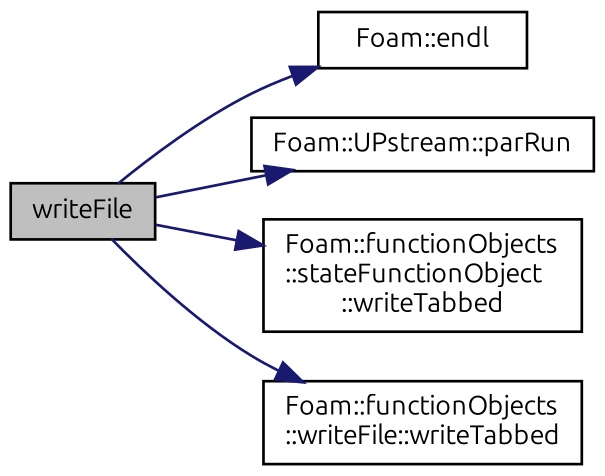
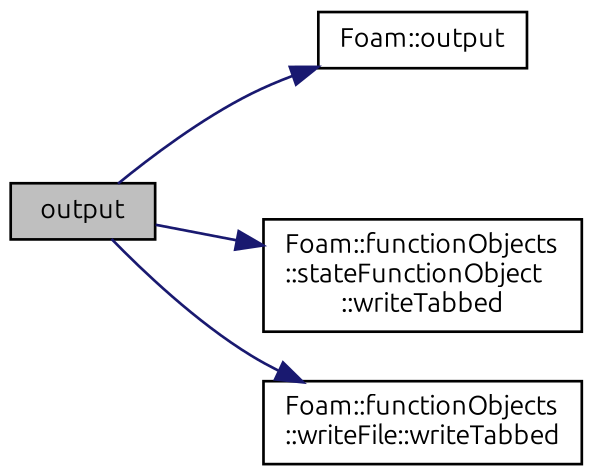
(423, 40) -> (423, 40)
(423, 144) -> none
(83, 211) -> (83, 211)
